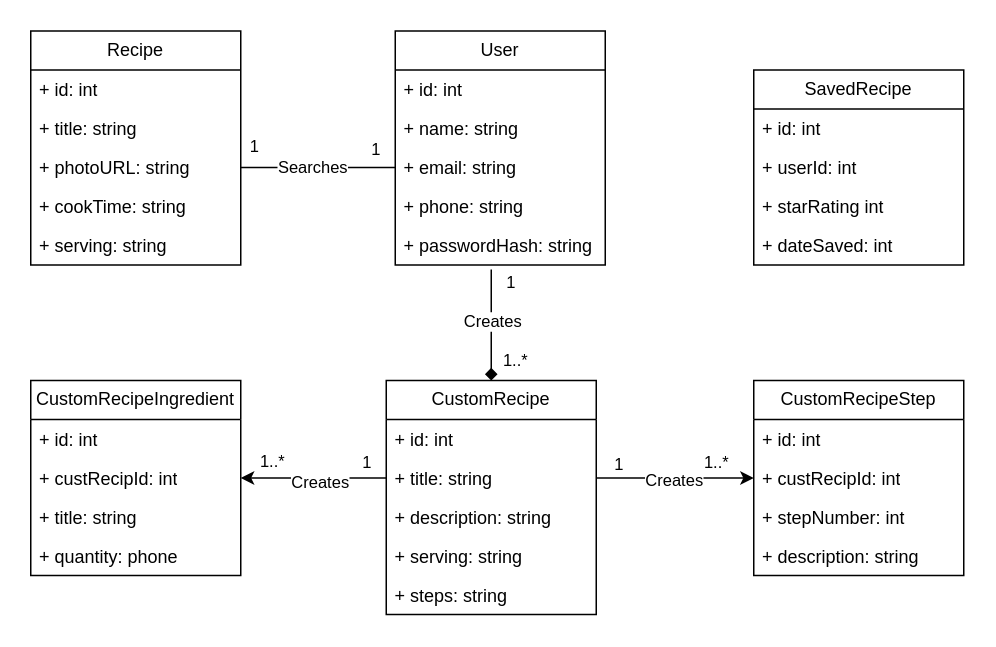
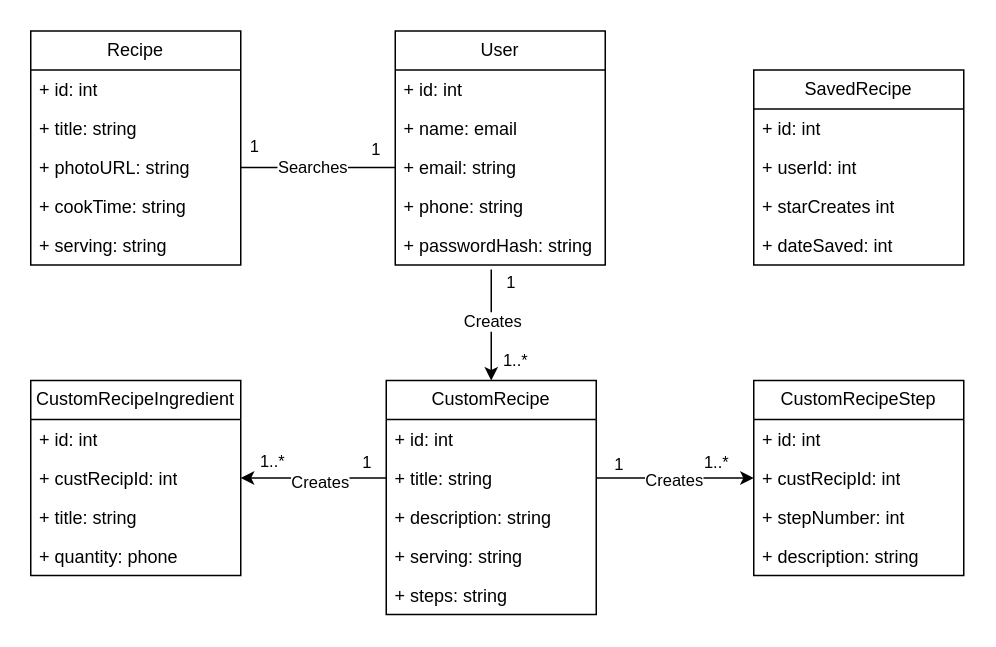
(465, 130) -> (458, 130)
(834, 208) -> (841, 208)
(491, 368) -> (491, 369)
